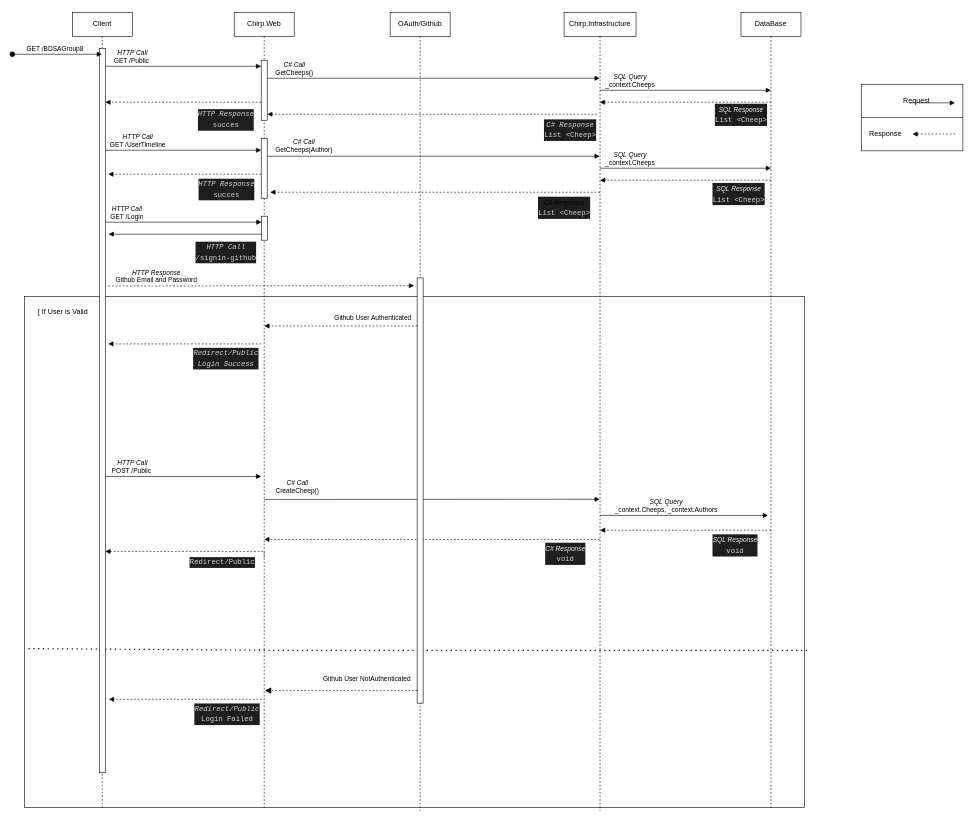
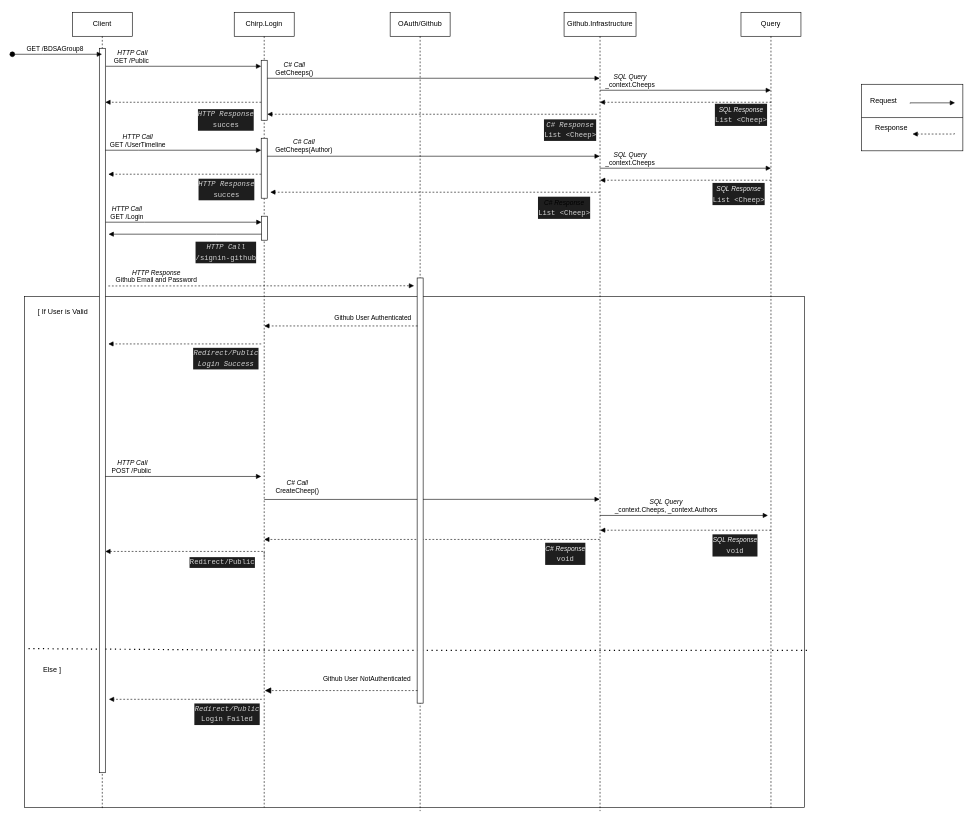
(264, 24) -> (264, 24)
(600, 24) -> (600, 24)
(771, 24) -> (771, 24)
(917, 101) -> (884, 101)
(886, 134) -> (892, 128)
none -> (52, 670)
